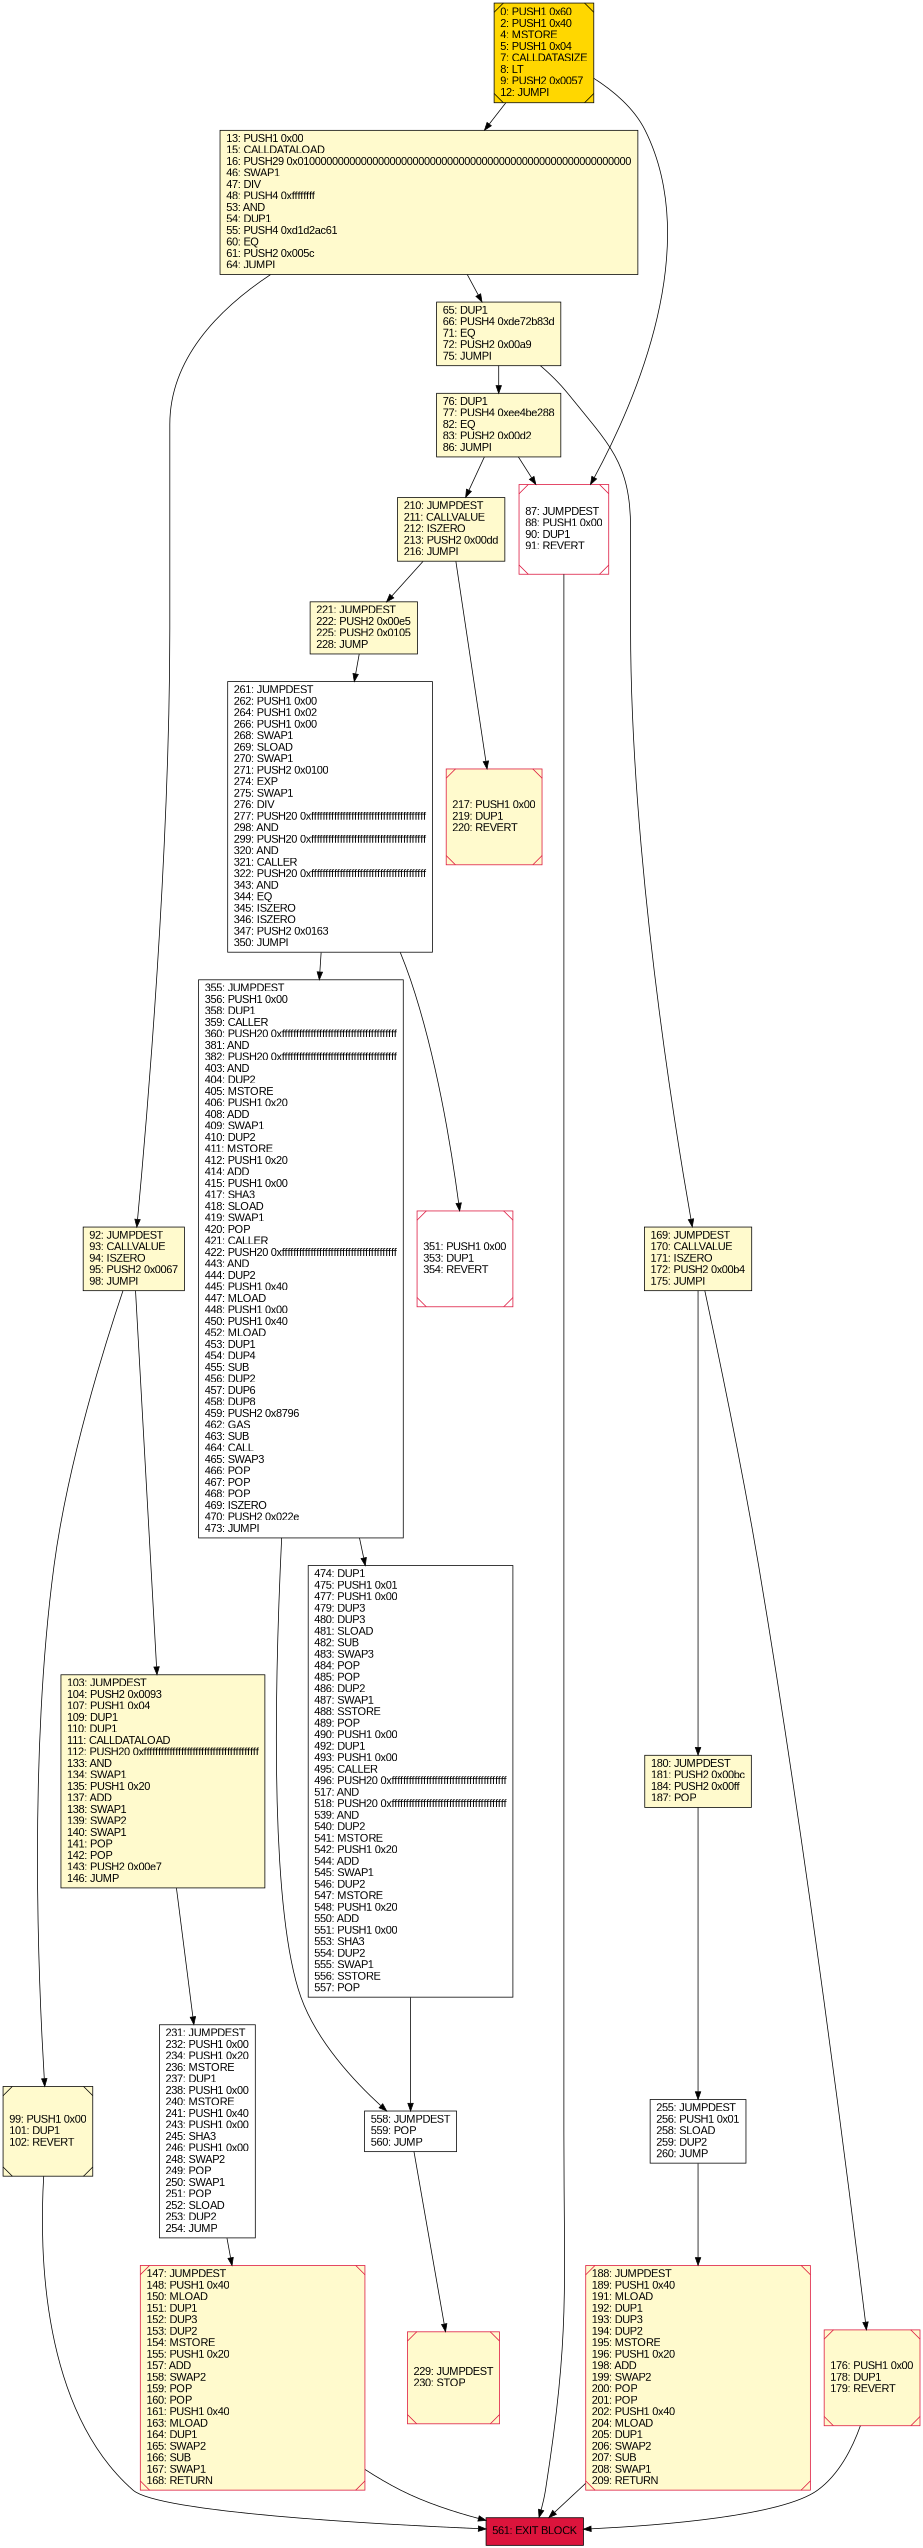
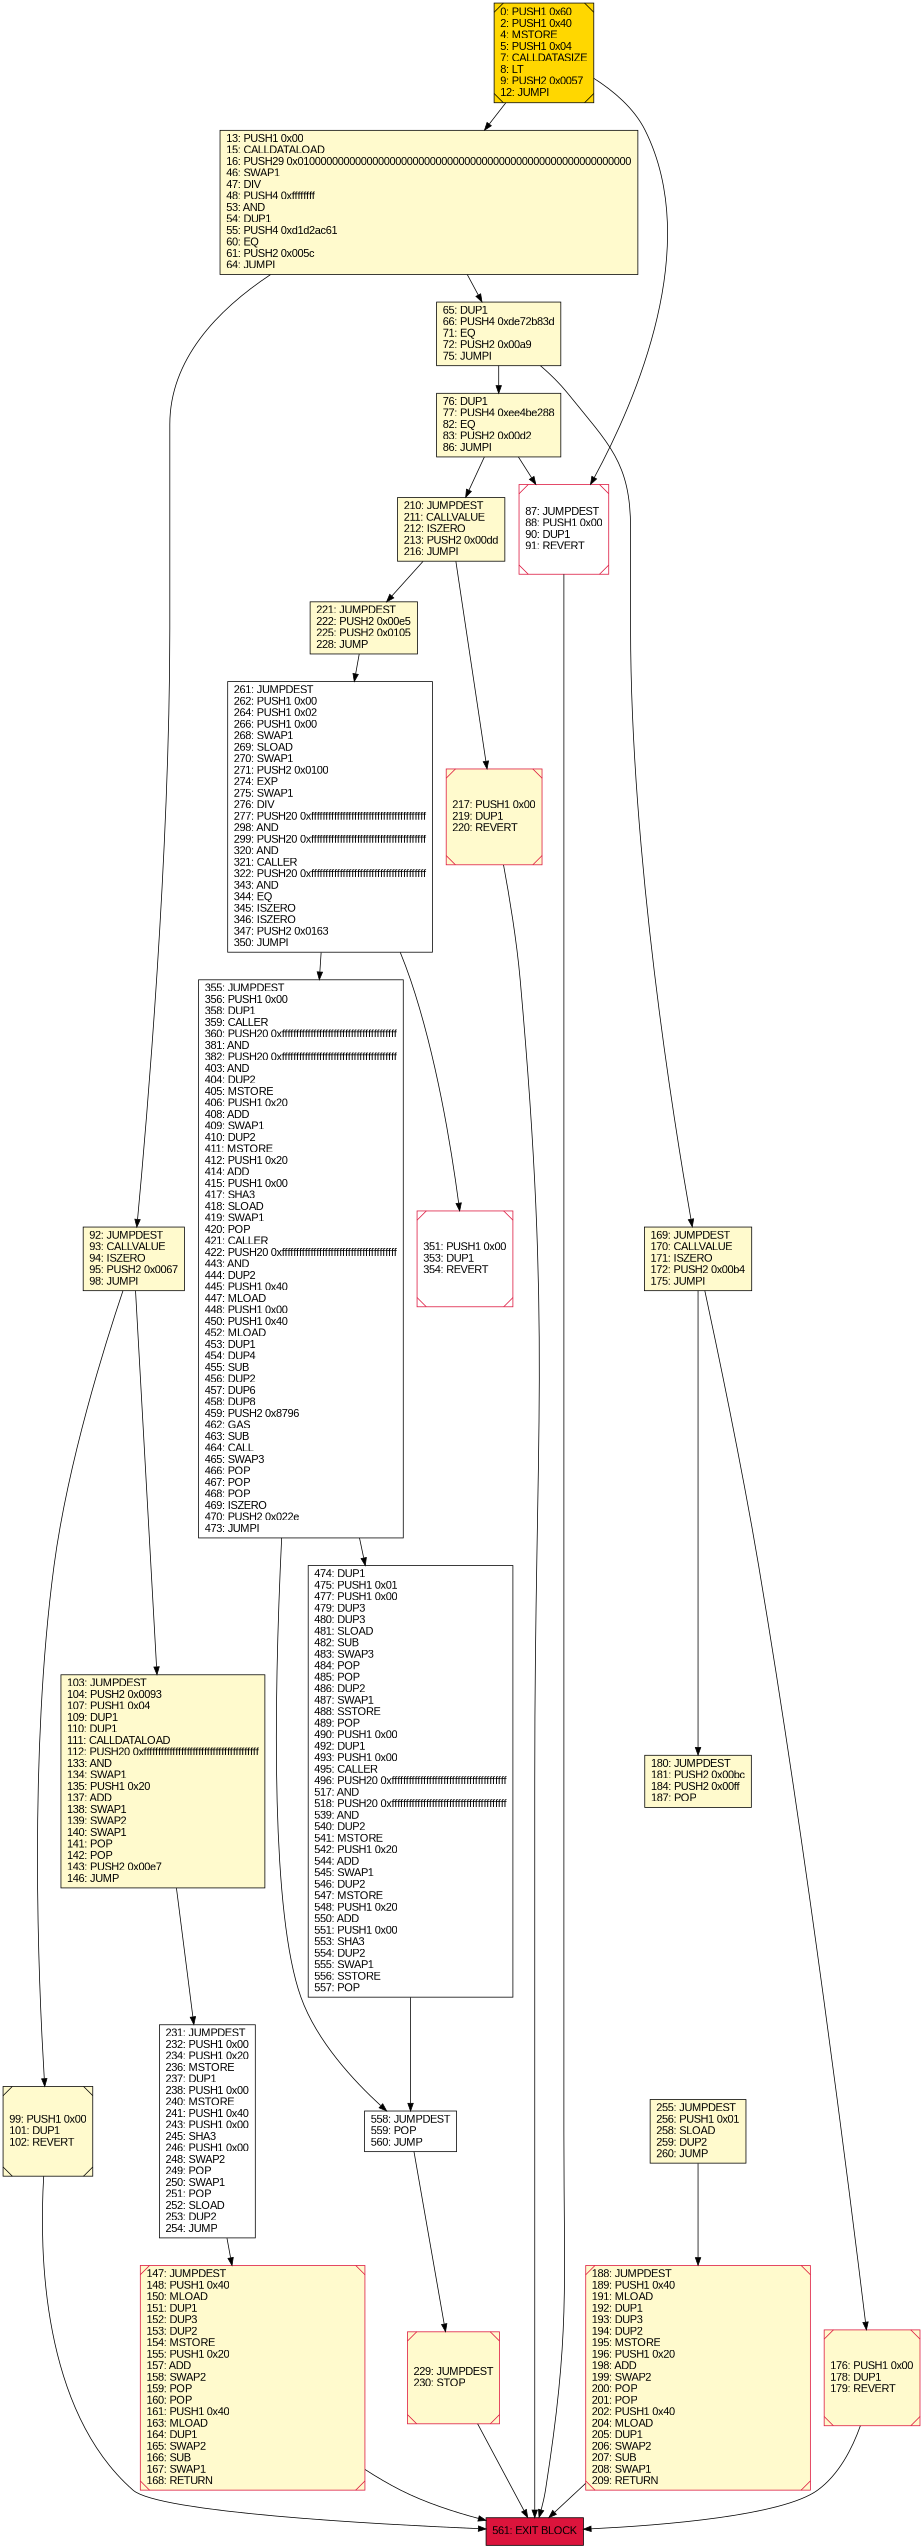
none -> (535, 1686)
(698, 1950) -> none
(698, 2131) -> (698, 2131)
none -> (501, 2467)
